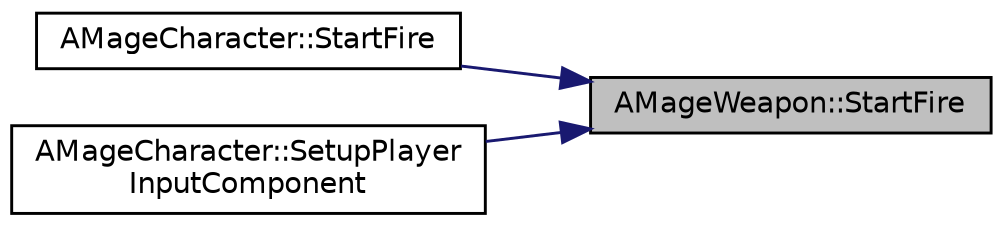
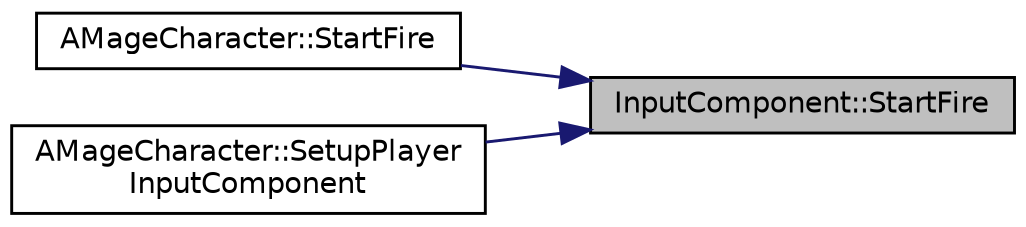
(791, 105) -> (803, 105)
